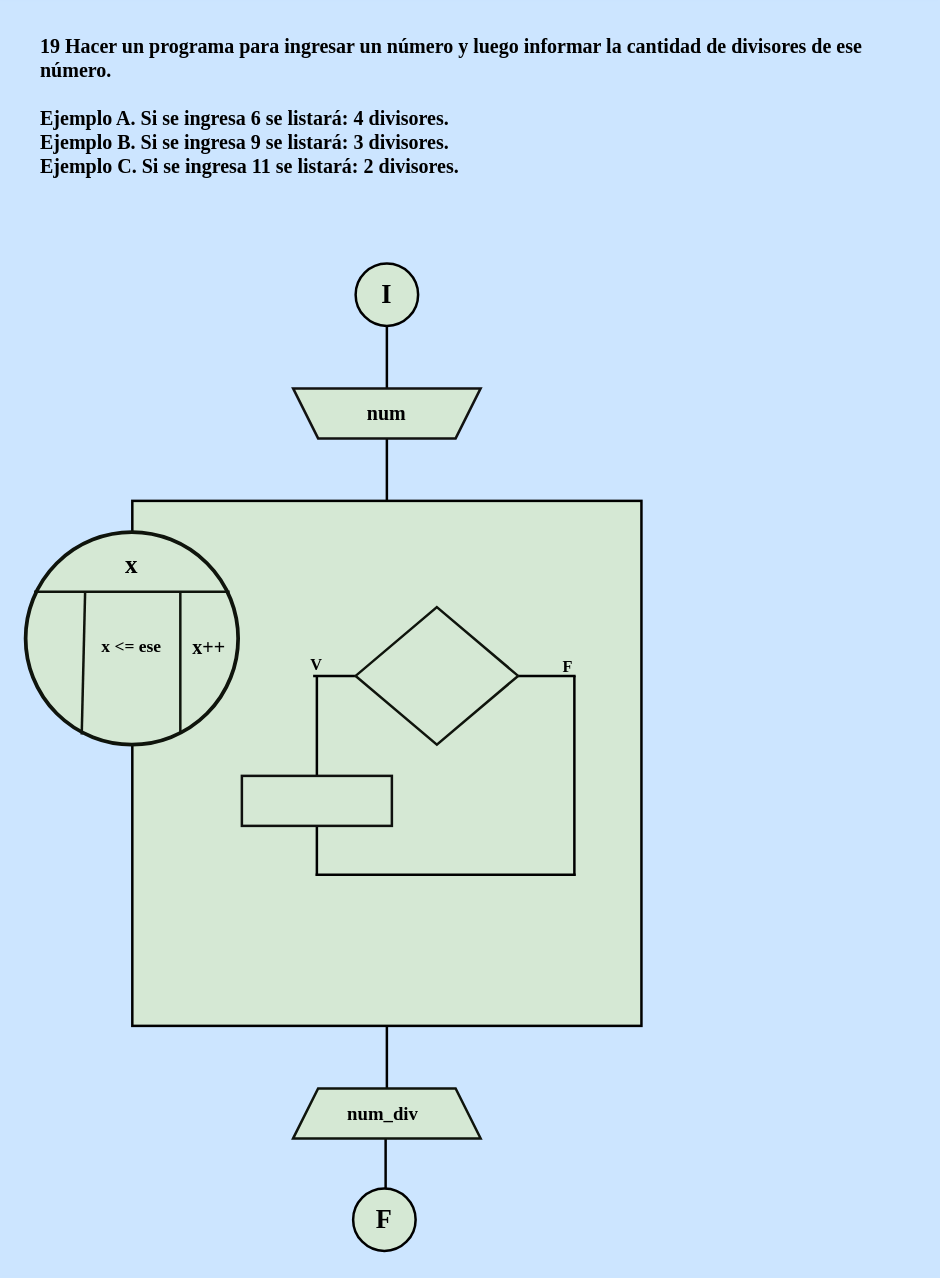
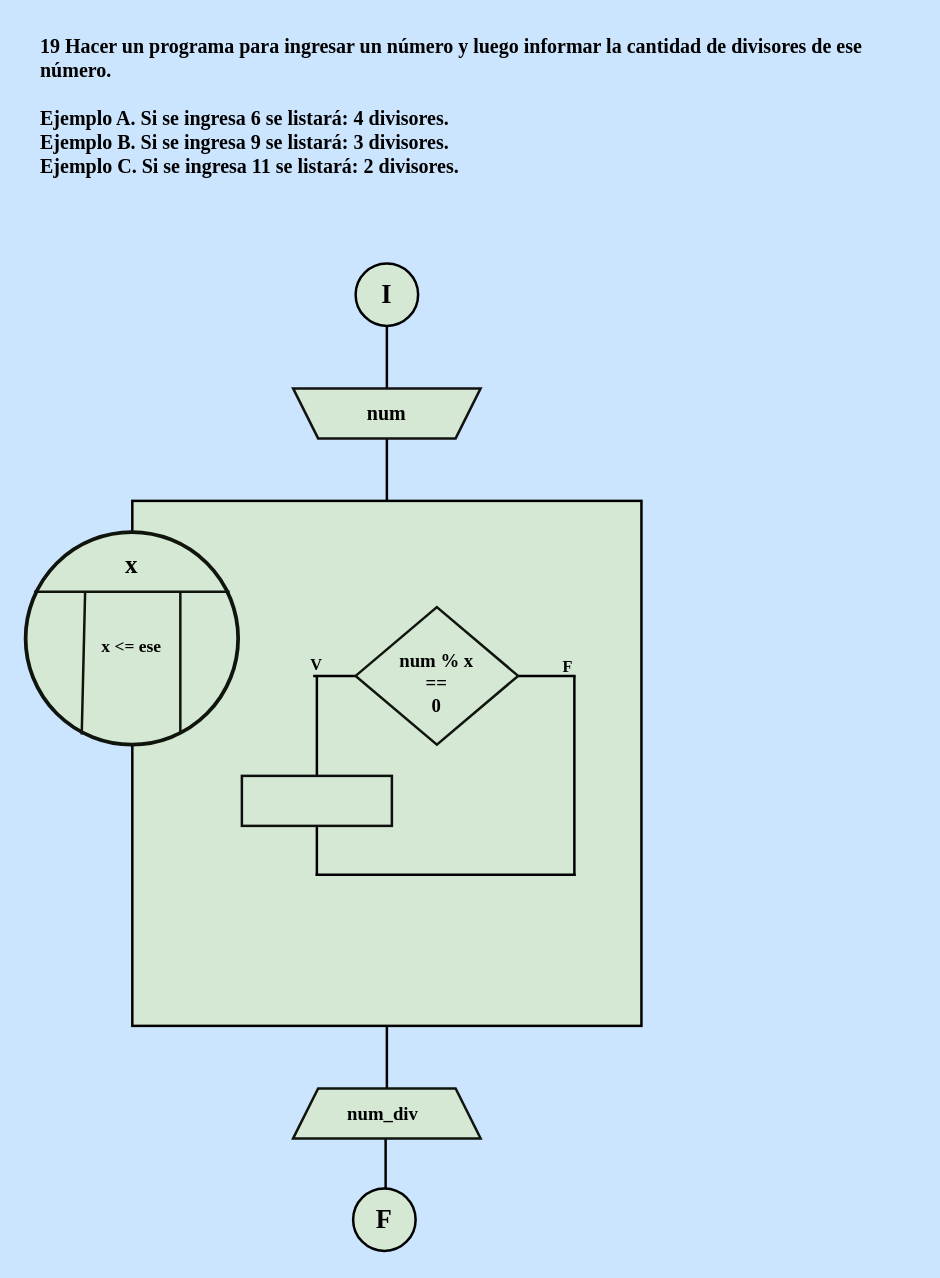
(209, 647) -> none
none -> (437, 682)
